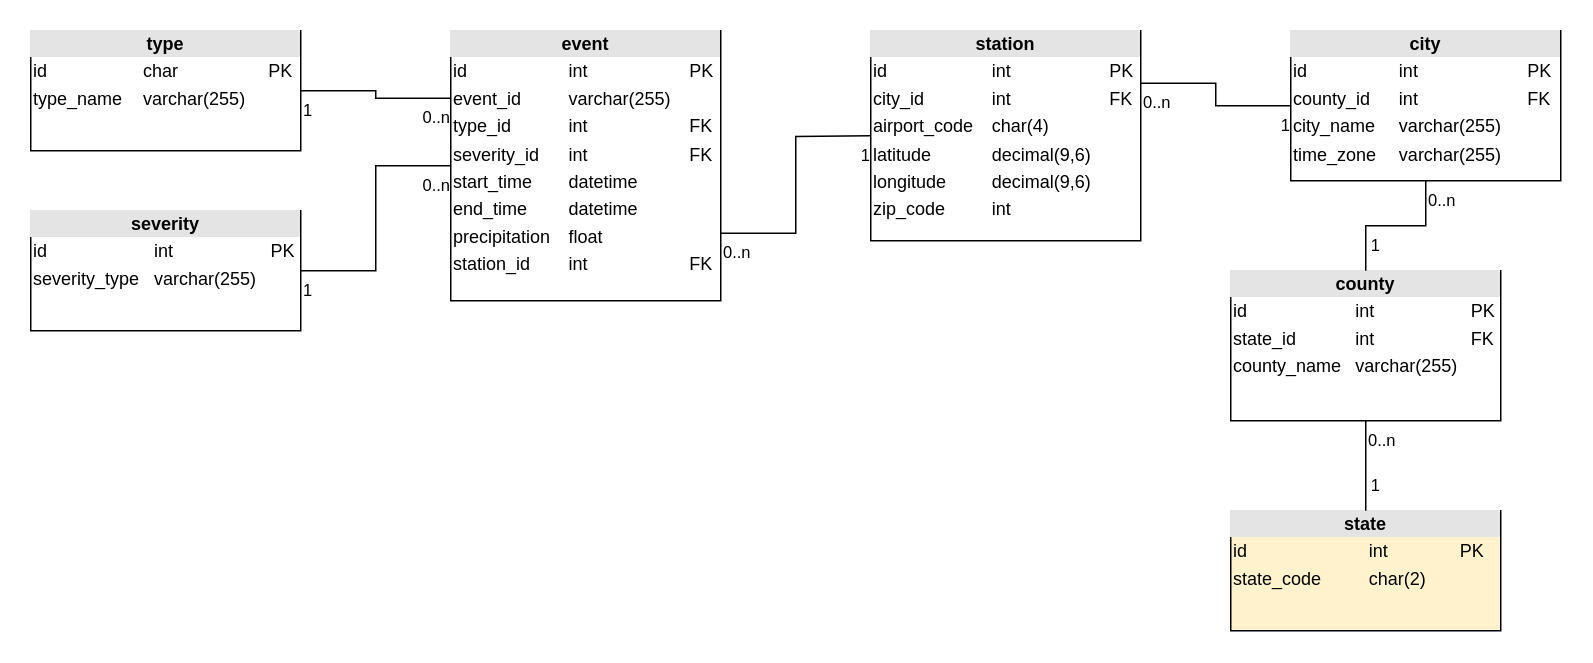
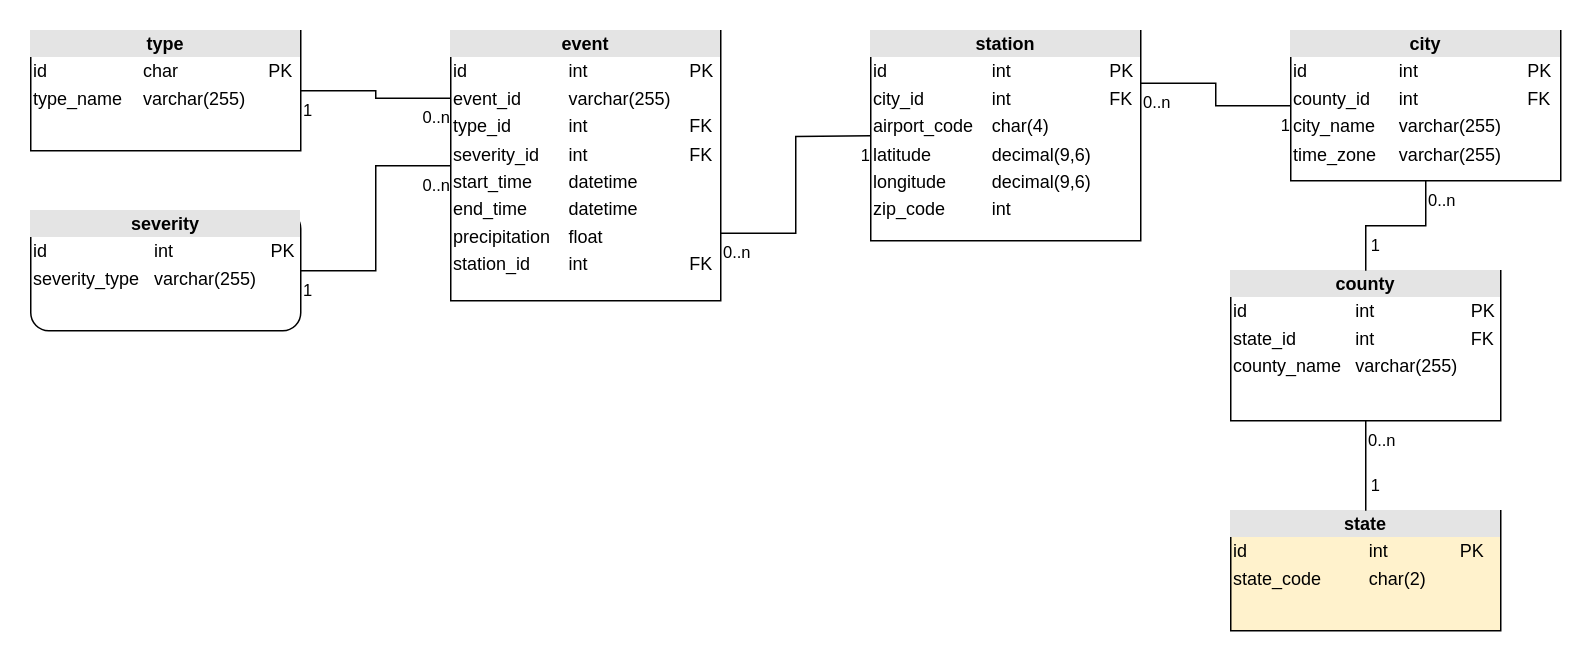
(166, 271) -> (166, 271)
